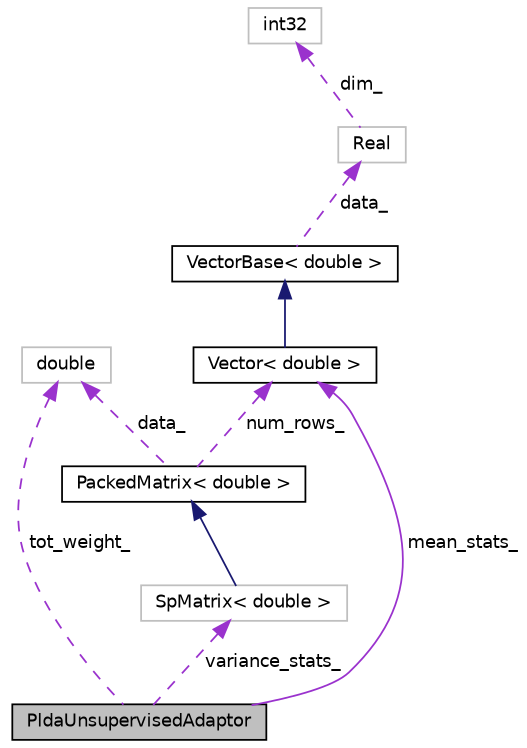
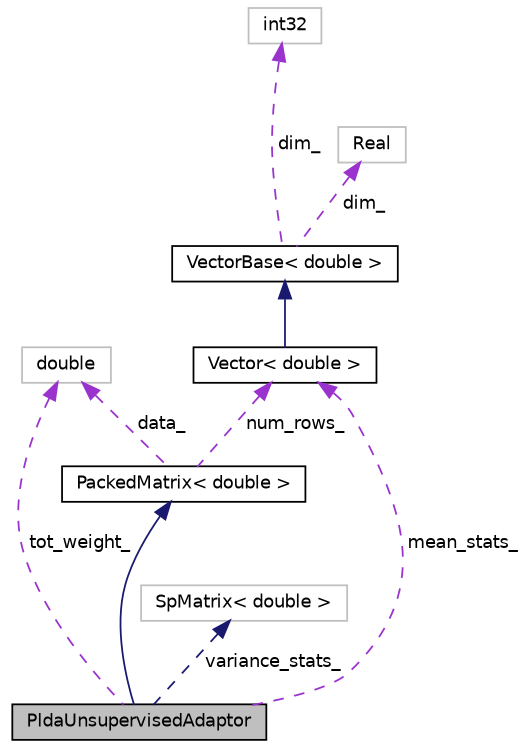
(334, 93) -> (272, 154)
(362, 204) -> (362, 204)
(218, 552) -> (121, 607)
(401, 584) -> (401, 584)
(185, 669) -> (185, 669)
